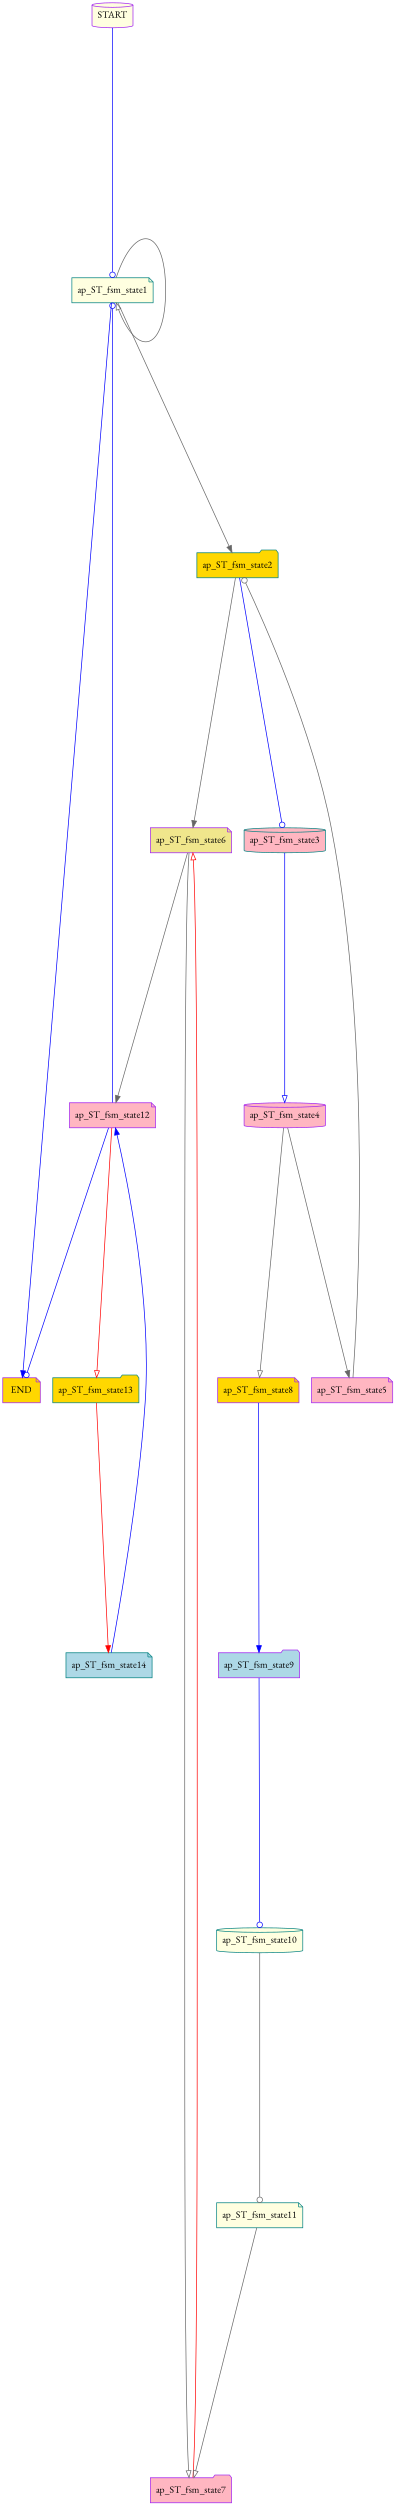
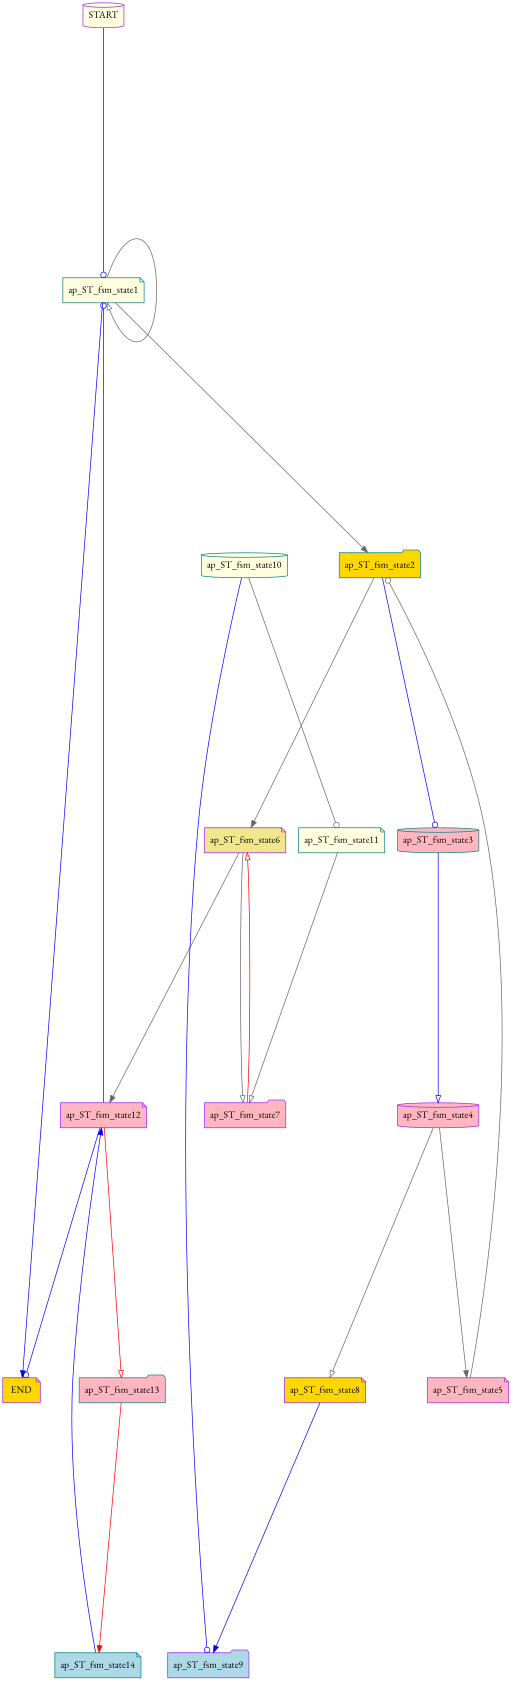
(96, 1390) -> (122, 1390)
(259, 1800) -> (186, 1111)
